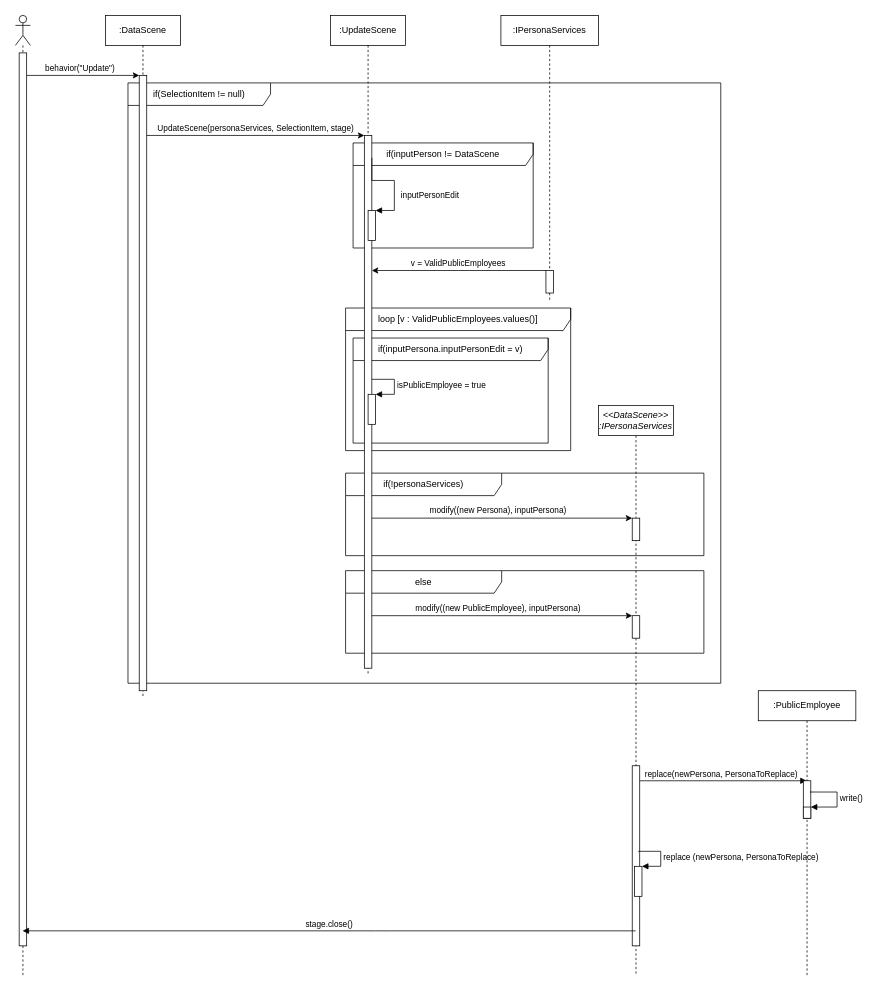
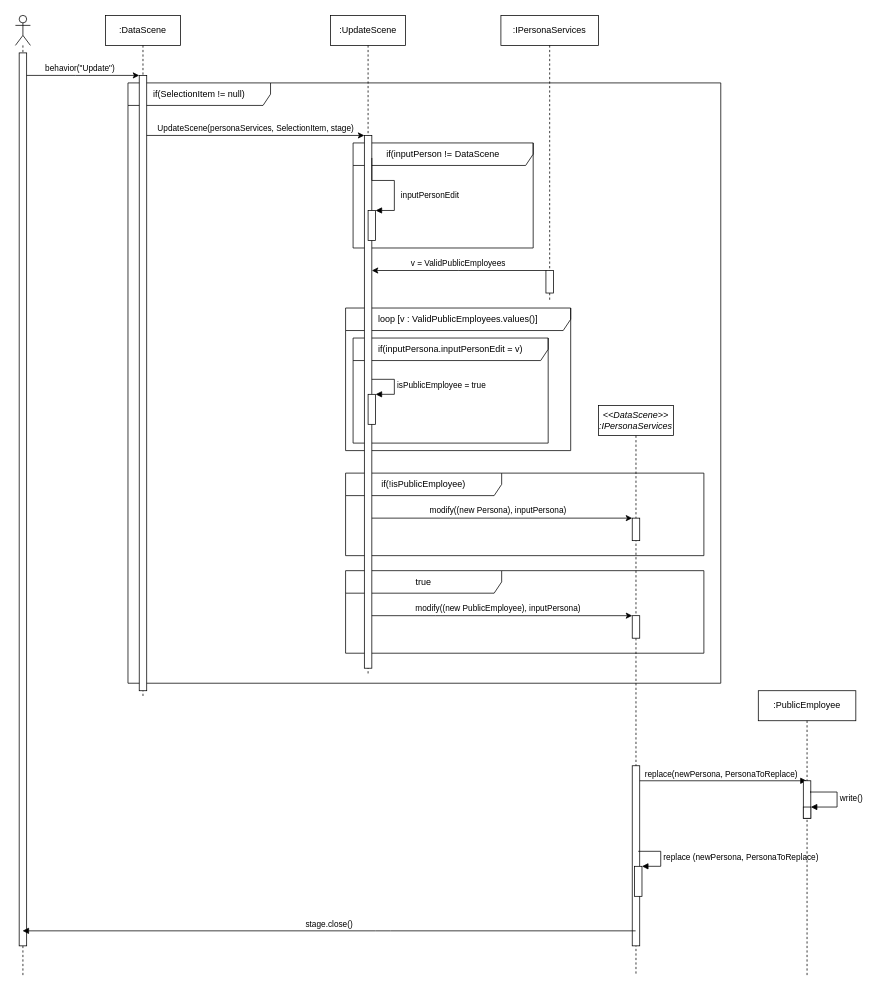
(423, 484) -> (423, 484)
(423, 582) -> (423, 582)
